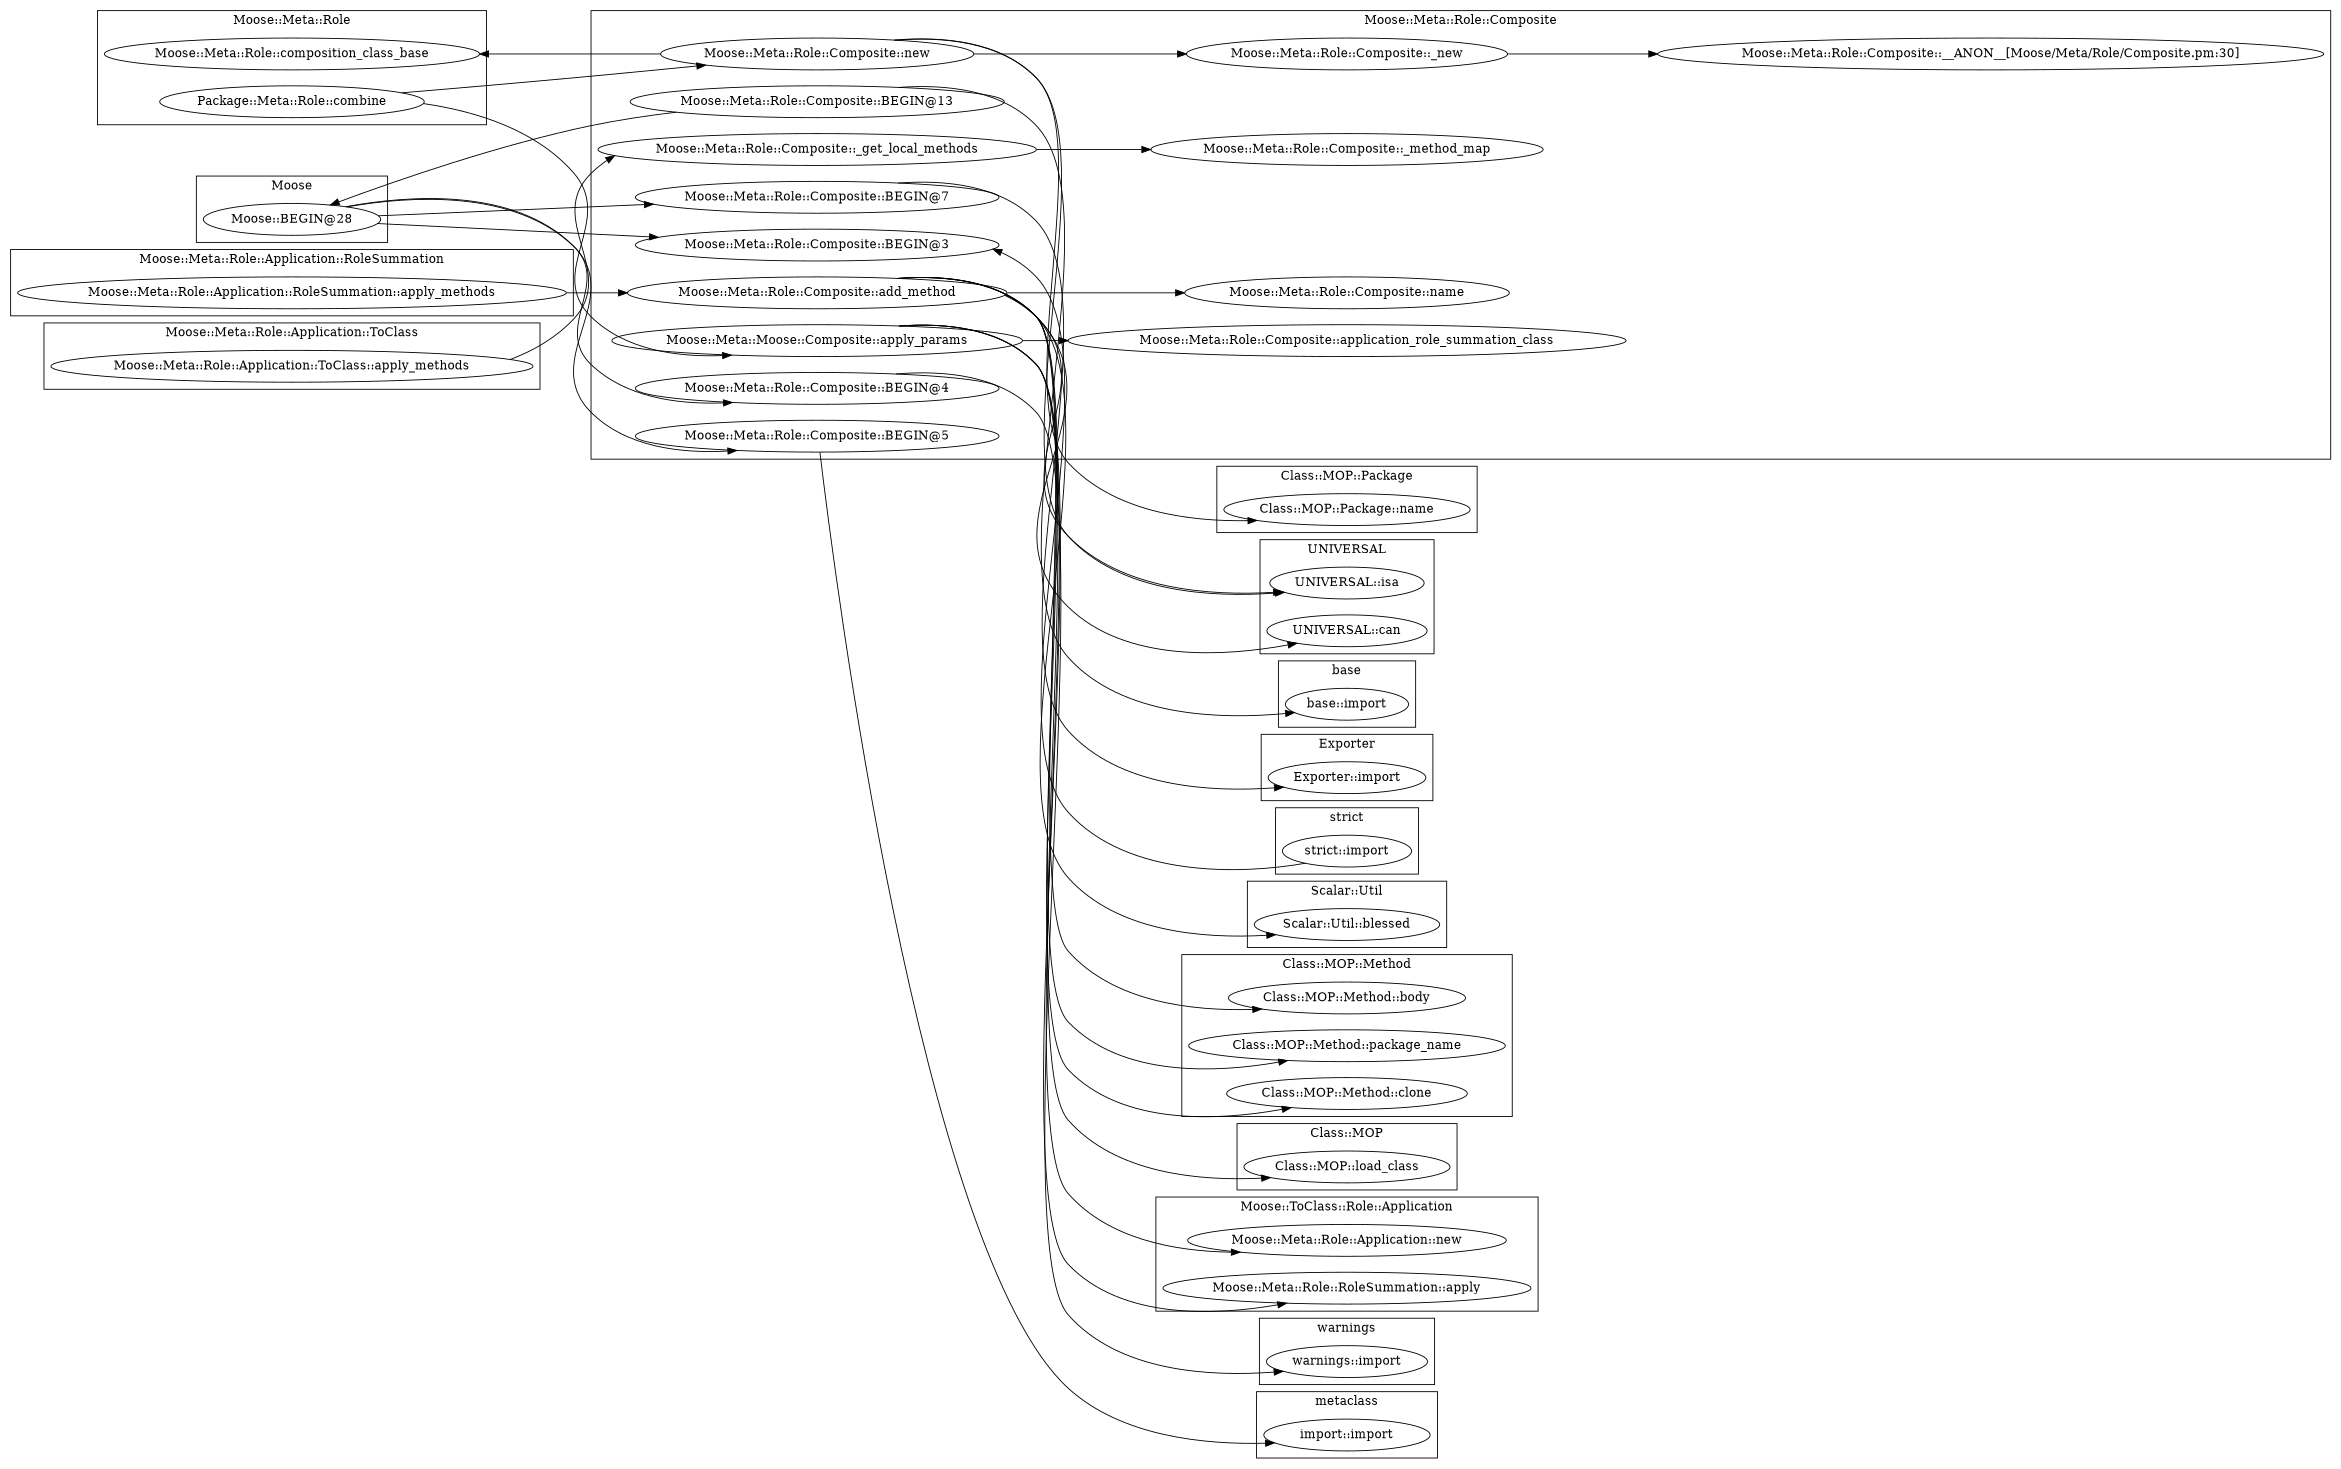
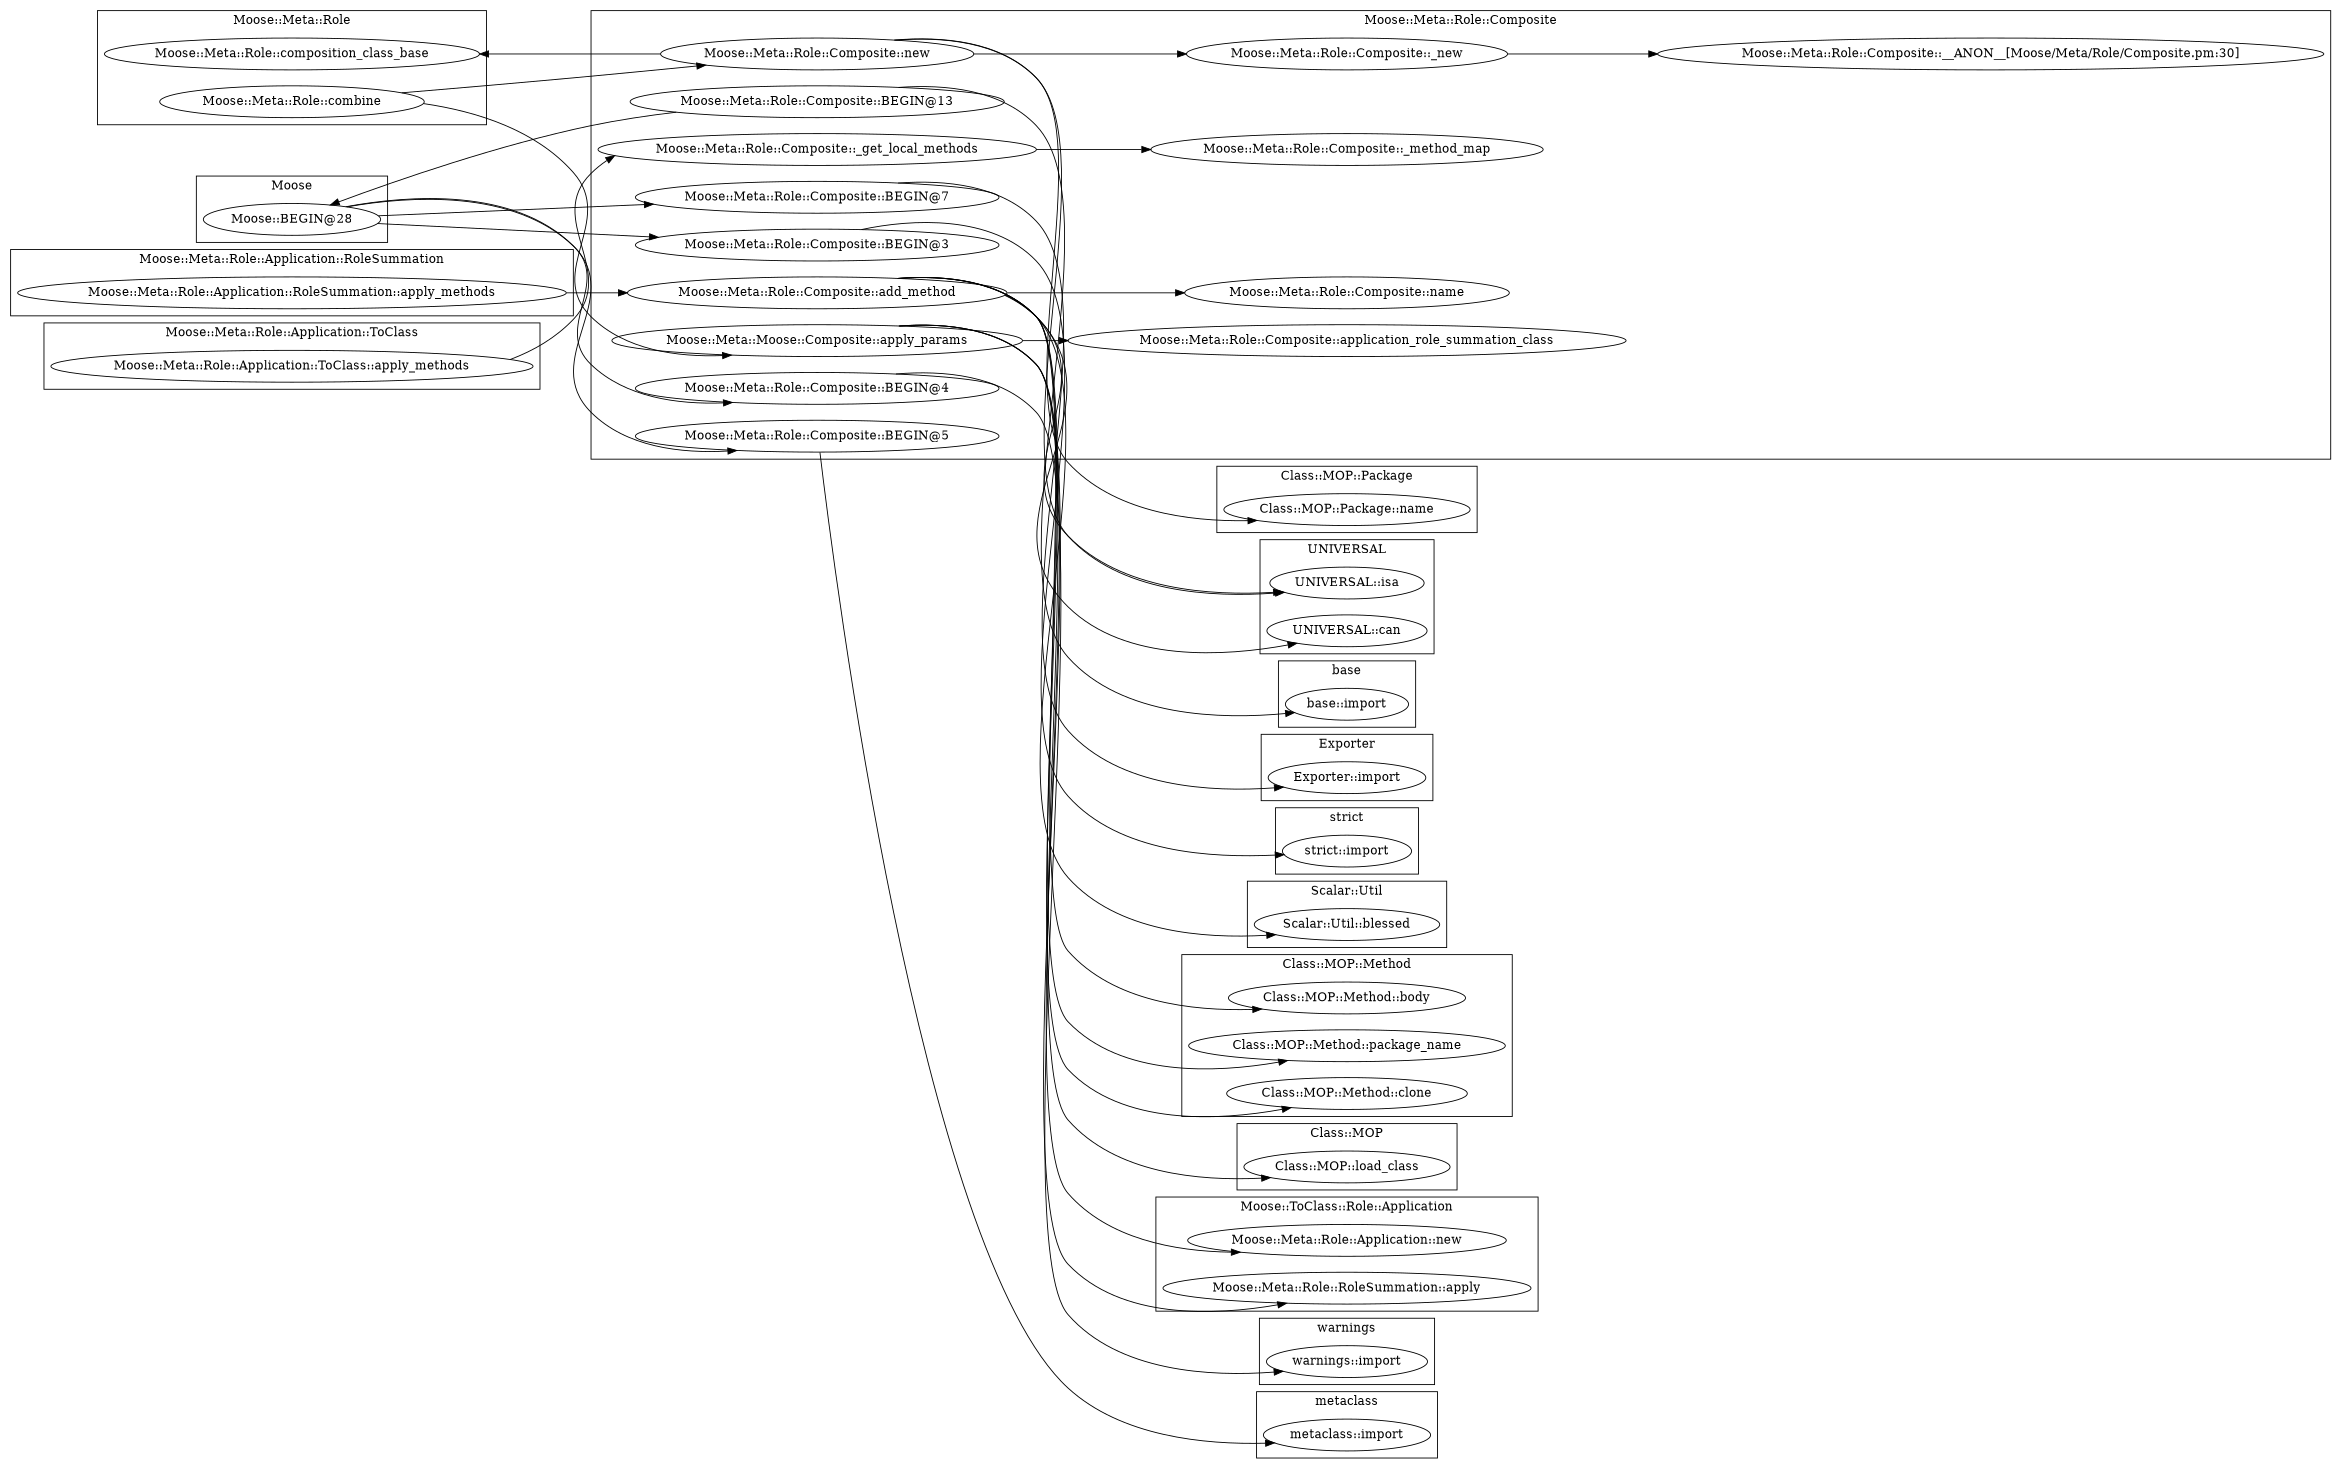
(292, 102) -> (292, 102)
(1068, 812) -> (1051, 547)
(1347, 1435) -> (1347, 1435)
